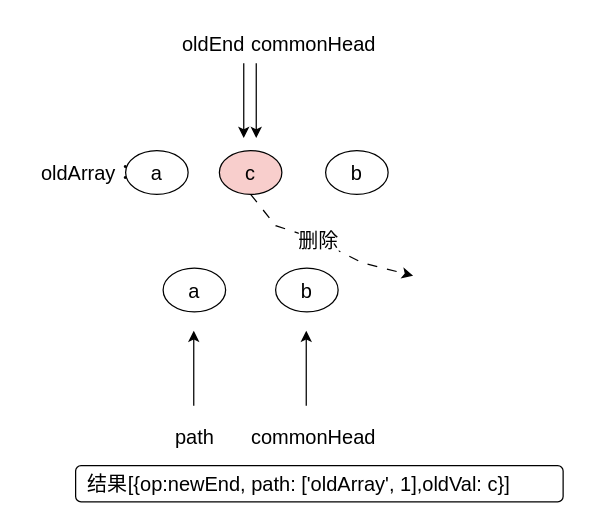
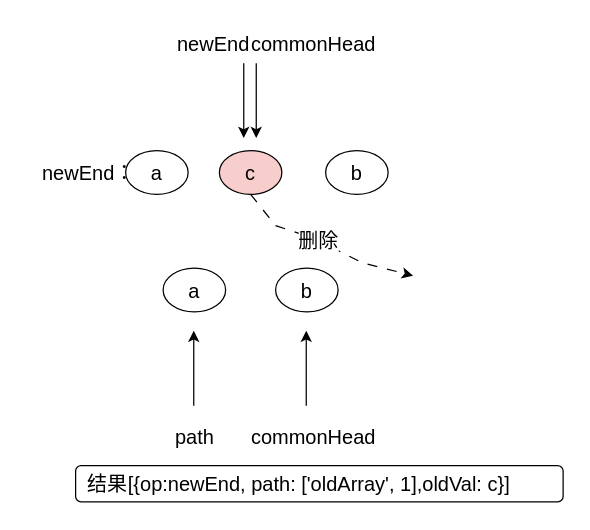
(214, 44) -> (214, 44)
(89, 173) -> (89, 173)
